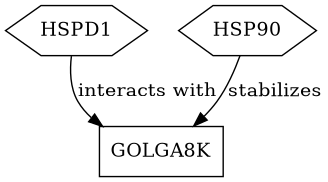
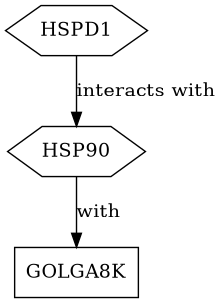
(73, 90) -> (77, 84)
(275, 91) -> (99, 212)
